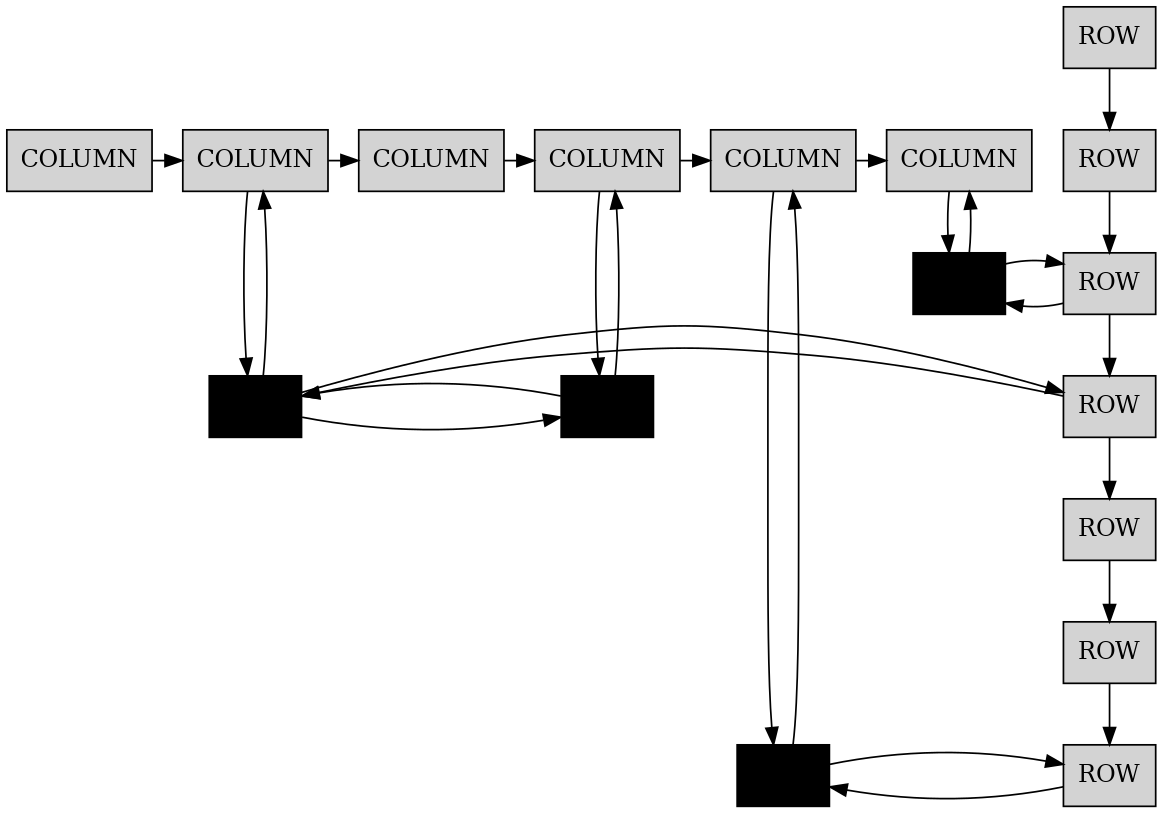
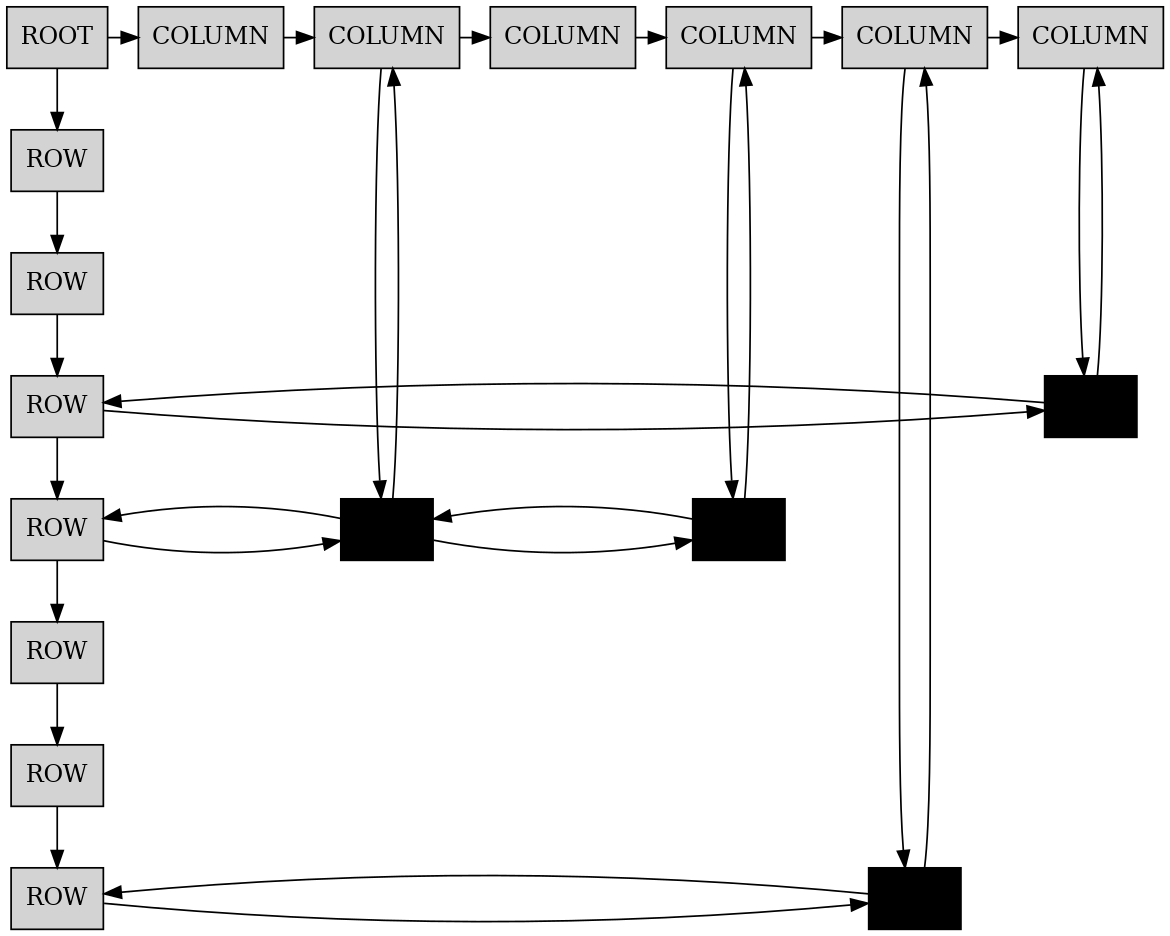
none -> (57, 38)
